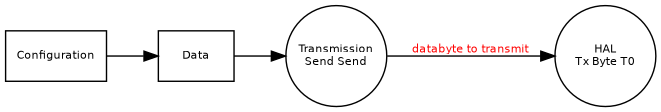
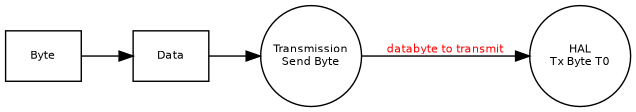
(56, 56) -> (43, 56)
(336, 56) -> (311, 56)
